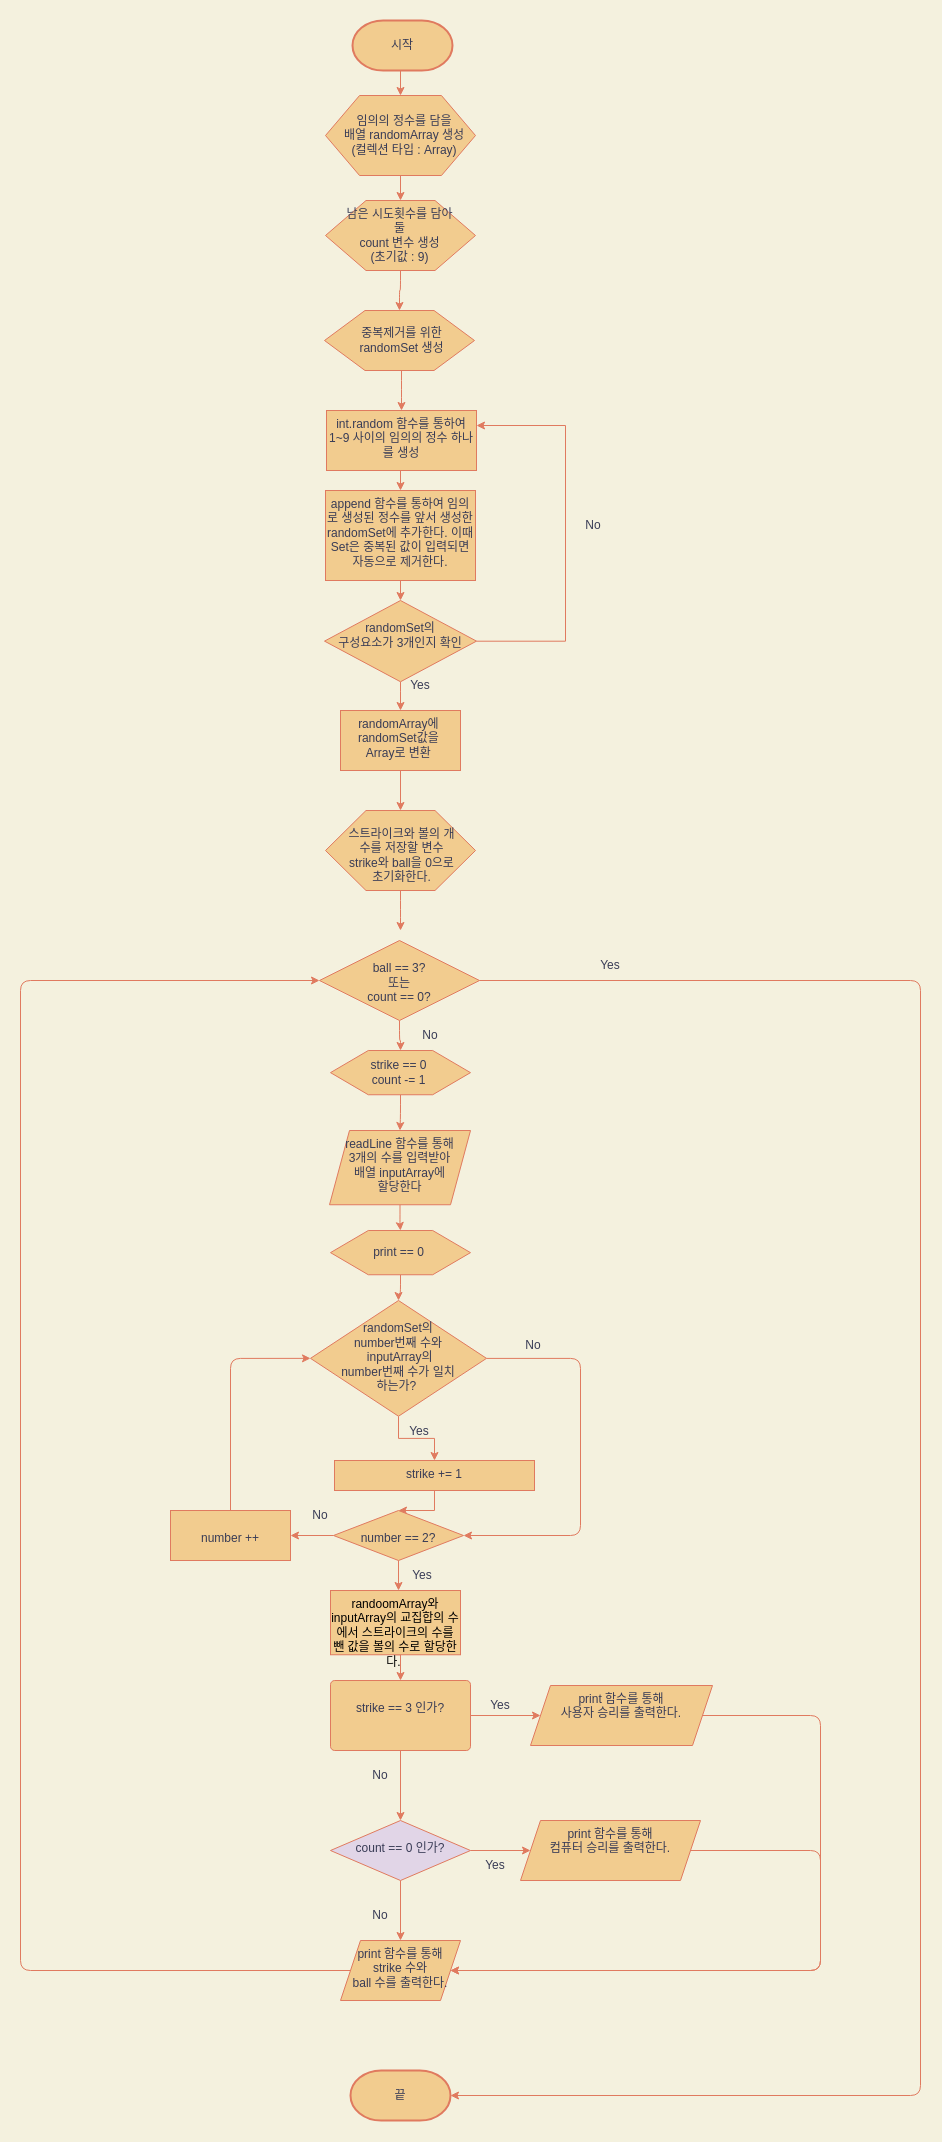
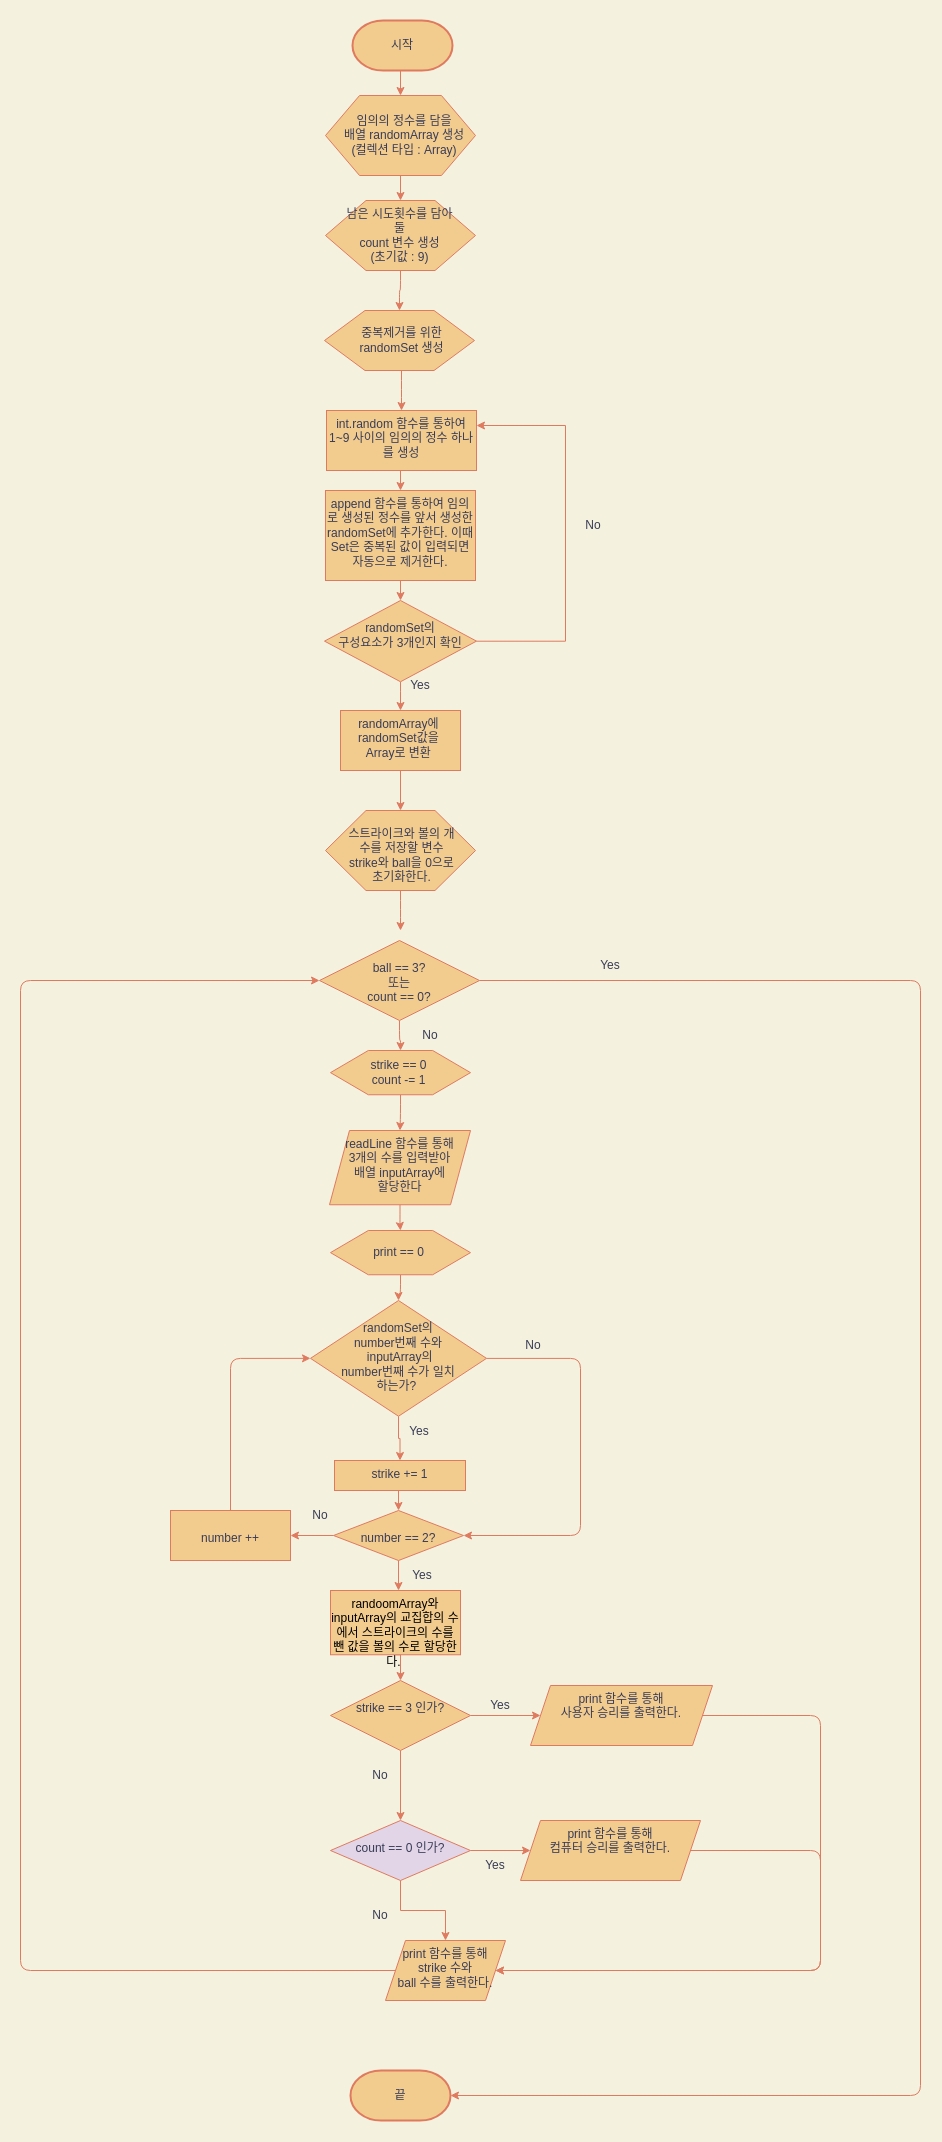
(435, 1476) -> (400, 1476)
(401, 1716) -> (401, 1716)
(401, 1971) -> (446, 1971)
